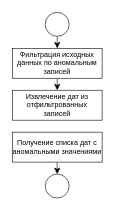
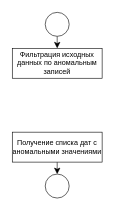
(57, 83) -> none
(57, 105) -> none
